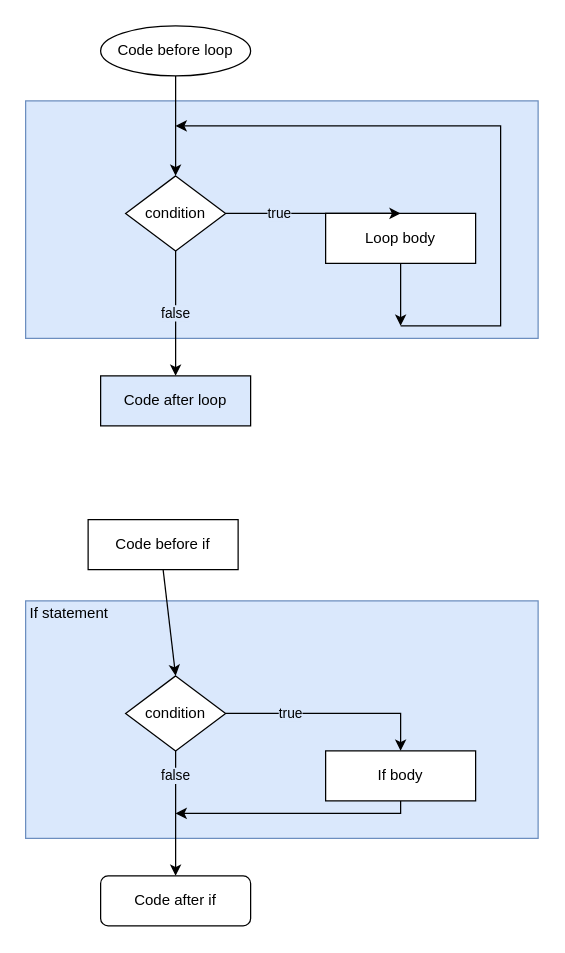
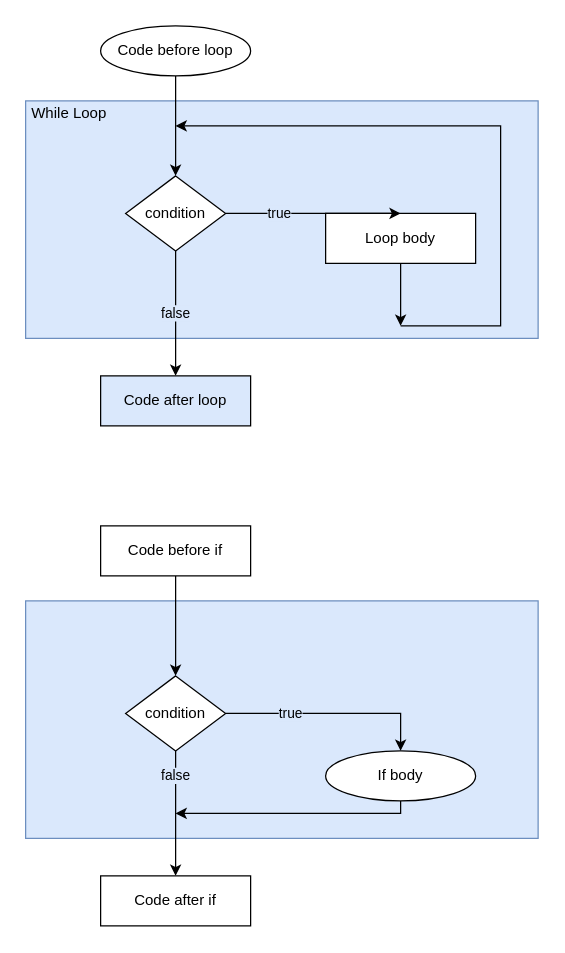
none -> (69, 113)
(163, 544) -> (176, 551)
(69, 613) -> none
(401, 776) -> (401, 776)
(176, 901) -> (176, 901)
